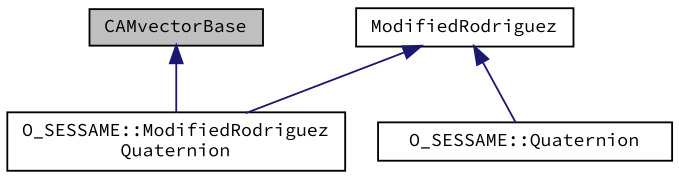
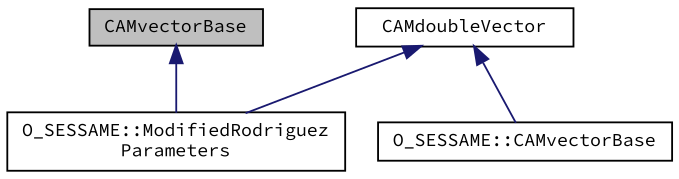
(465, 27) -> (465, 27)
(176, 142) -> (176, 142)
(525, 142) -> (525, 142)
